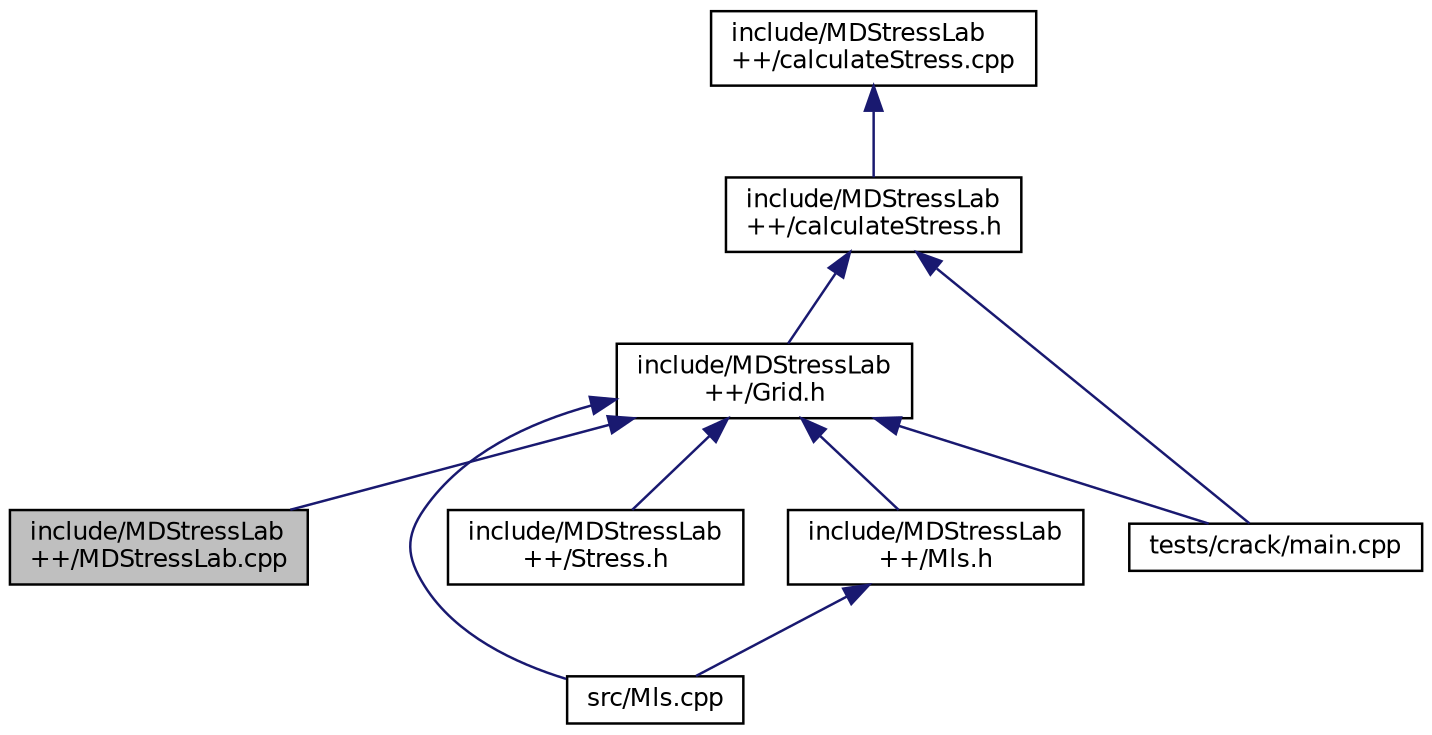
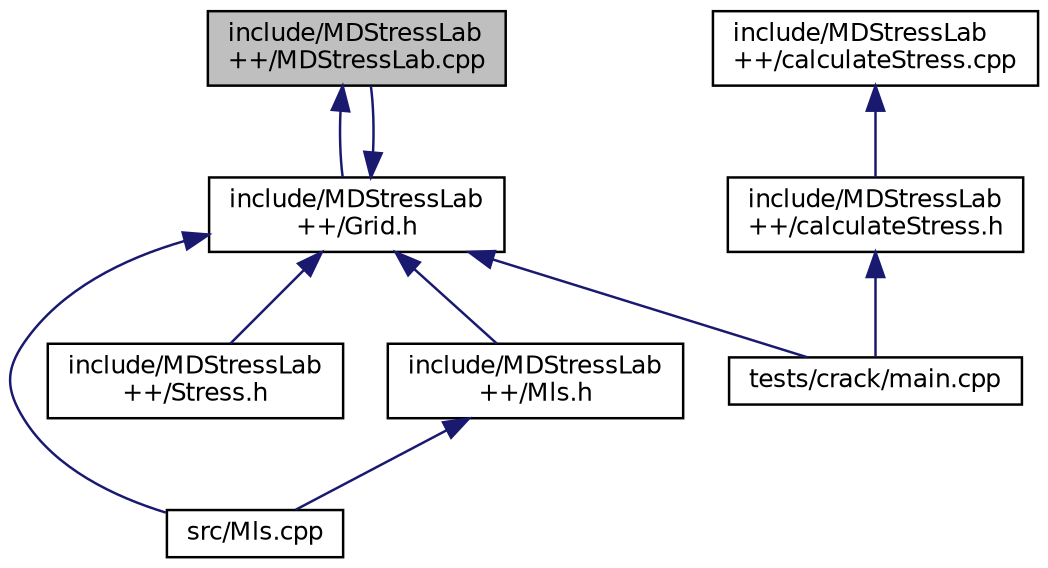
(812, 308) -> (340, 144)
